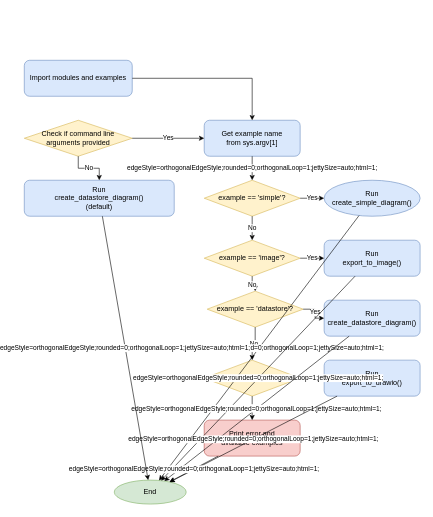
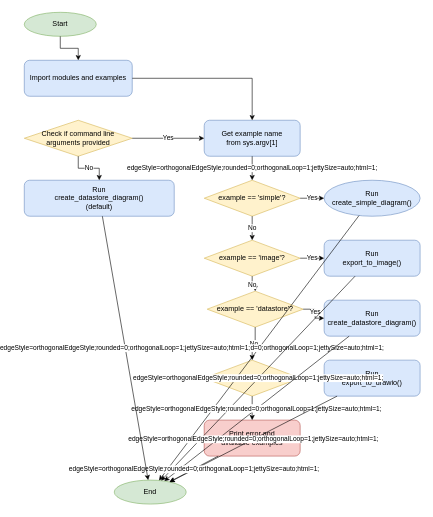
none -> (60, 24)
none -> (60, 45)
